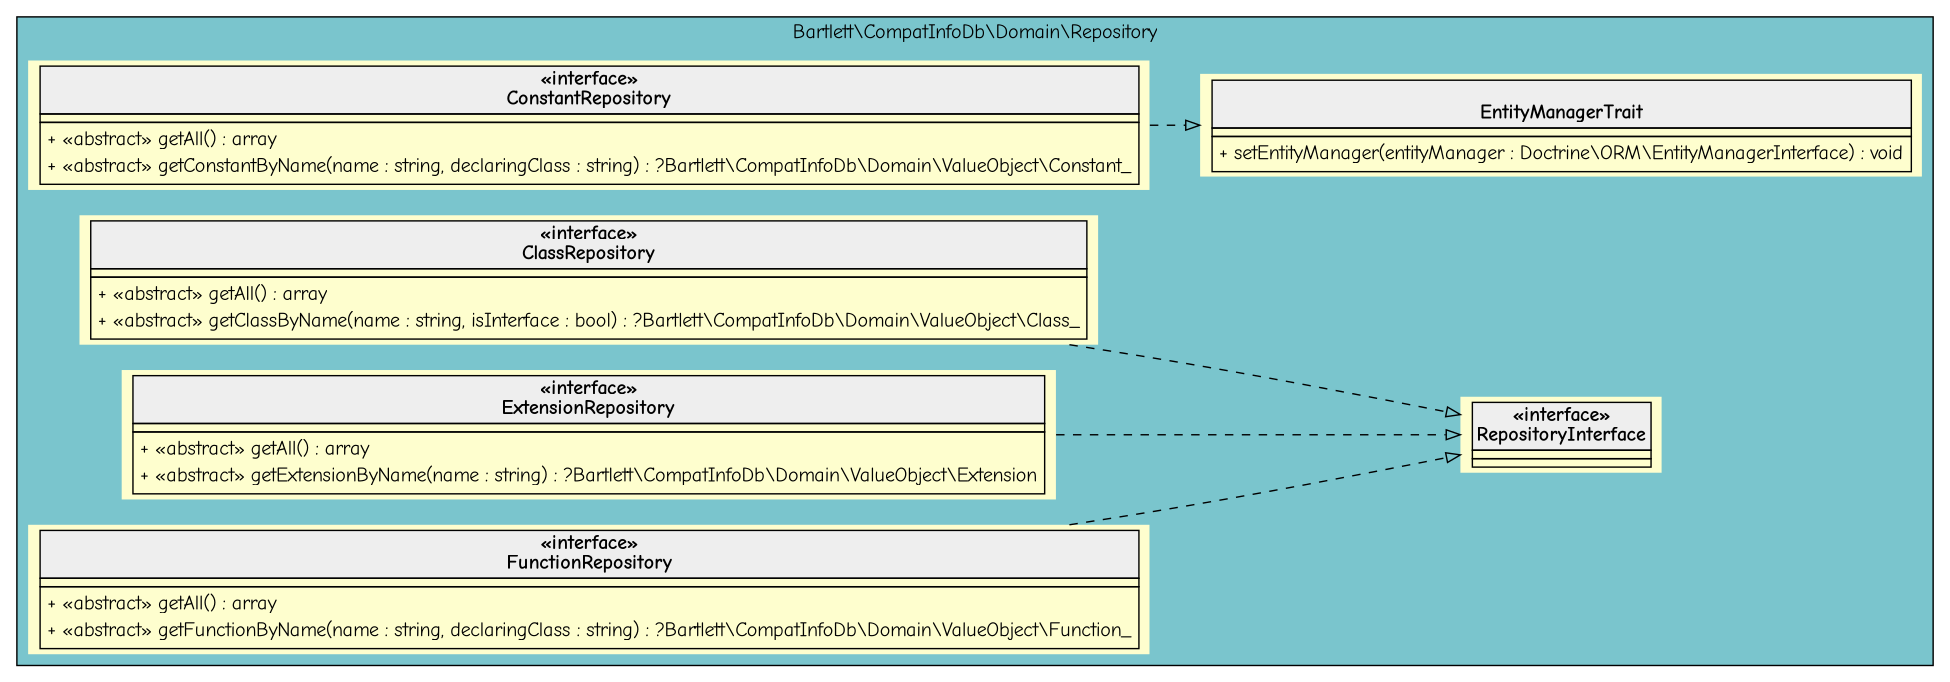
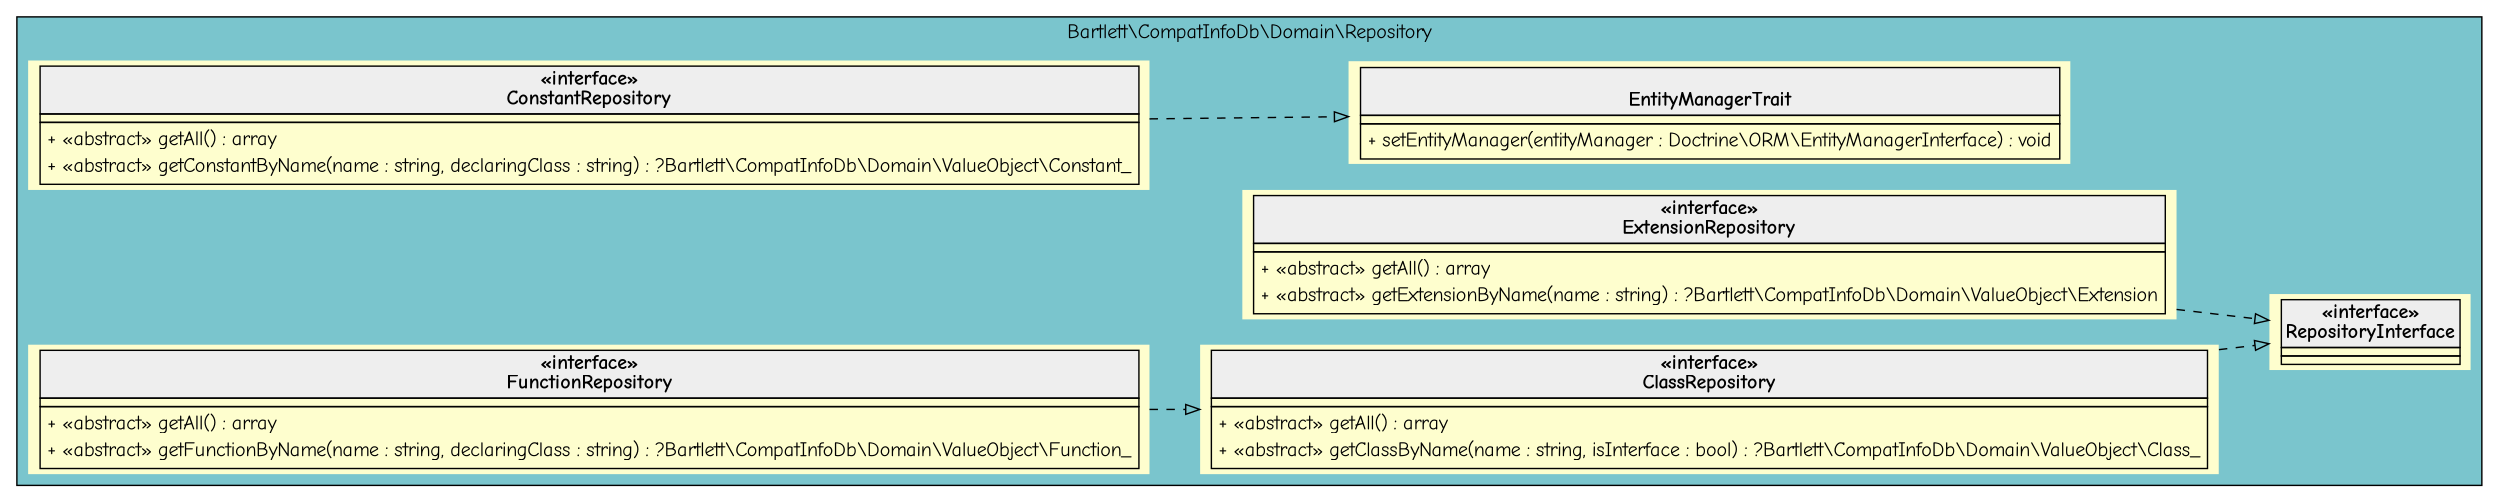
(1258, 493) -> (1168, 409)
